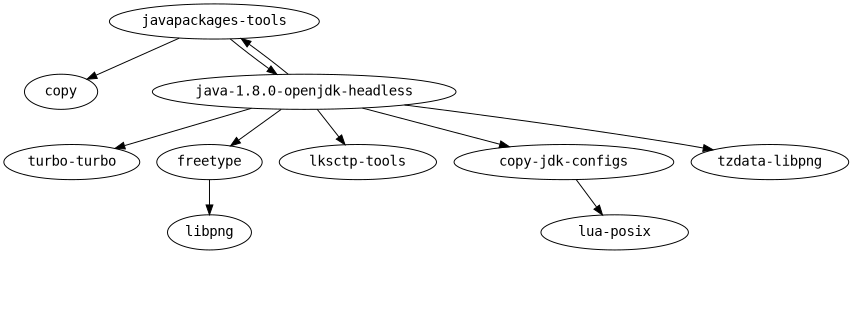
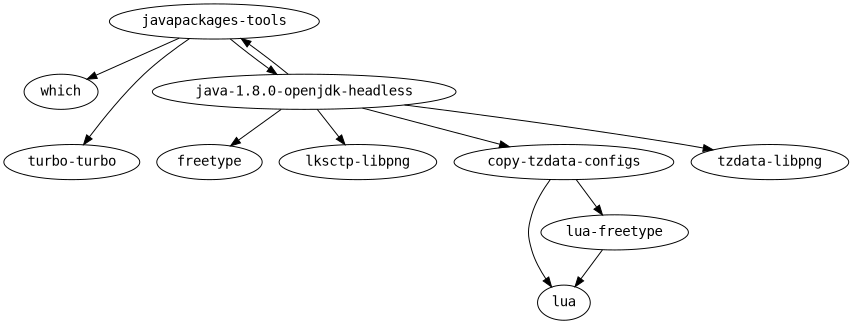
(61, 92) -> (61, 92)
(188, 127) -> (135, 83)
(358, 162) -> (358, 162)
(564, 162) -> (564, 162)
(209, 232) -> none
(615, 232) -> (615, 232)
none -> (564, 303)
